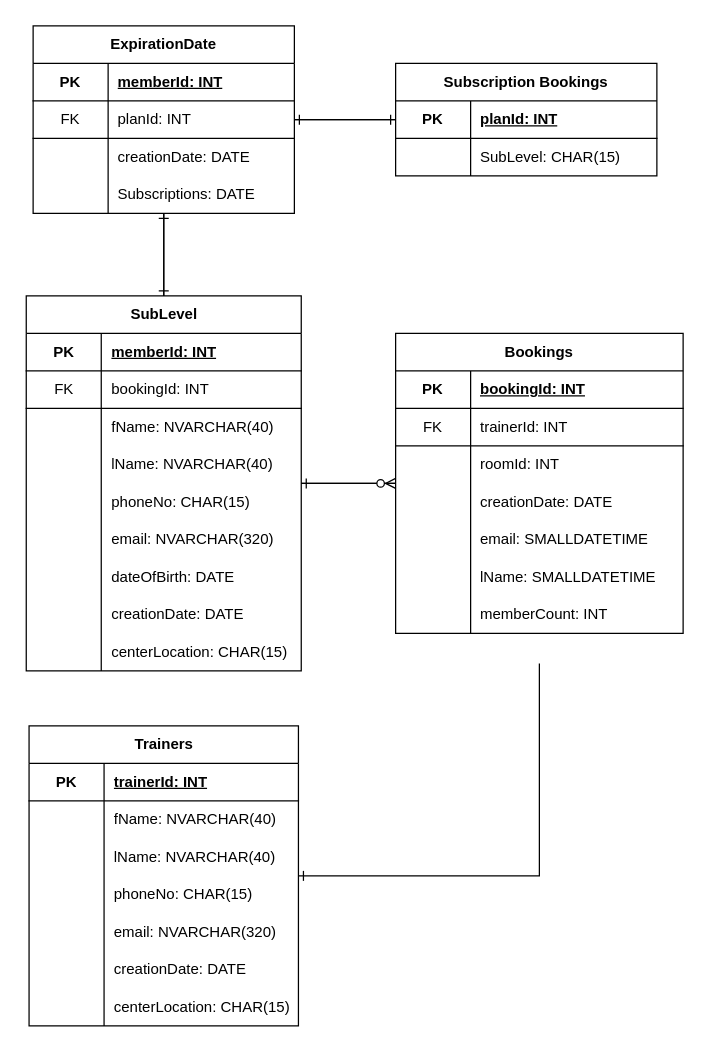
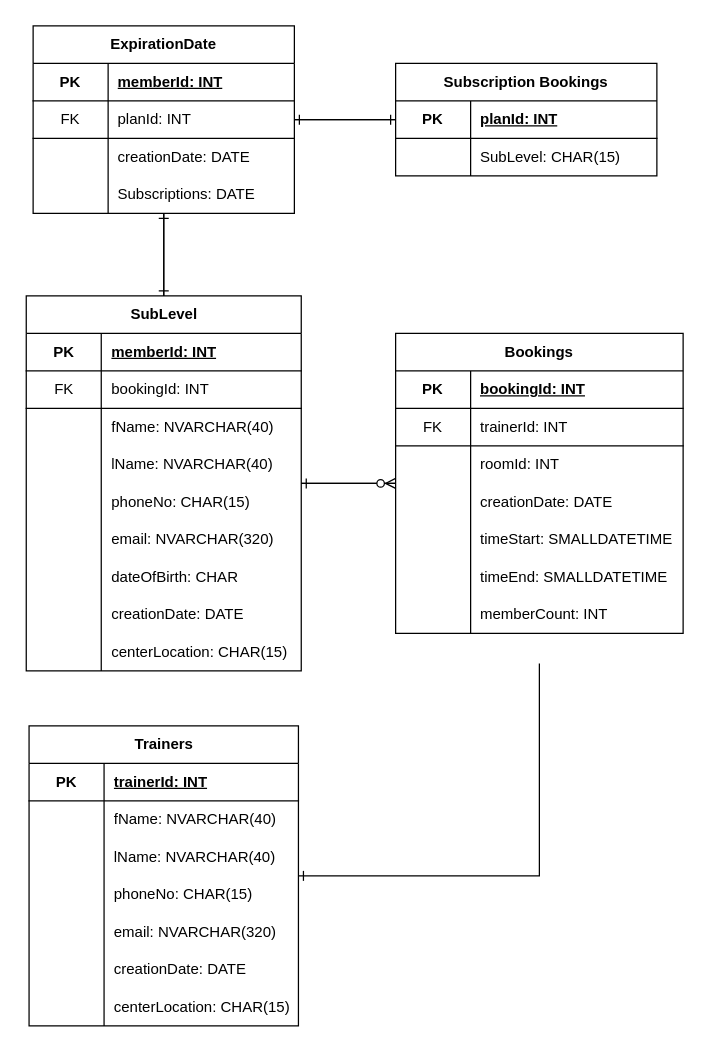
(557, 539) -> (576, 539)
(177, 577) -> (177, 577)
(559, 577) -> (567, 577)
